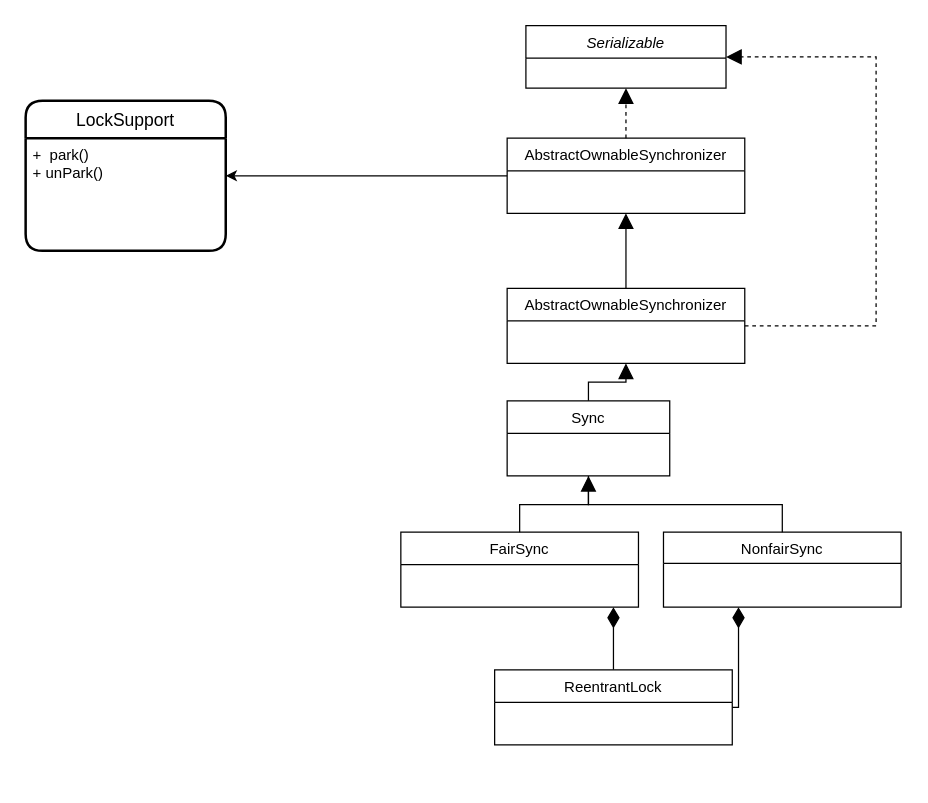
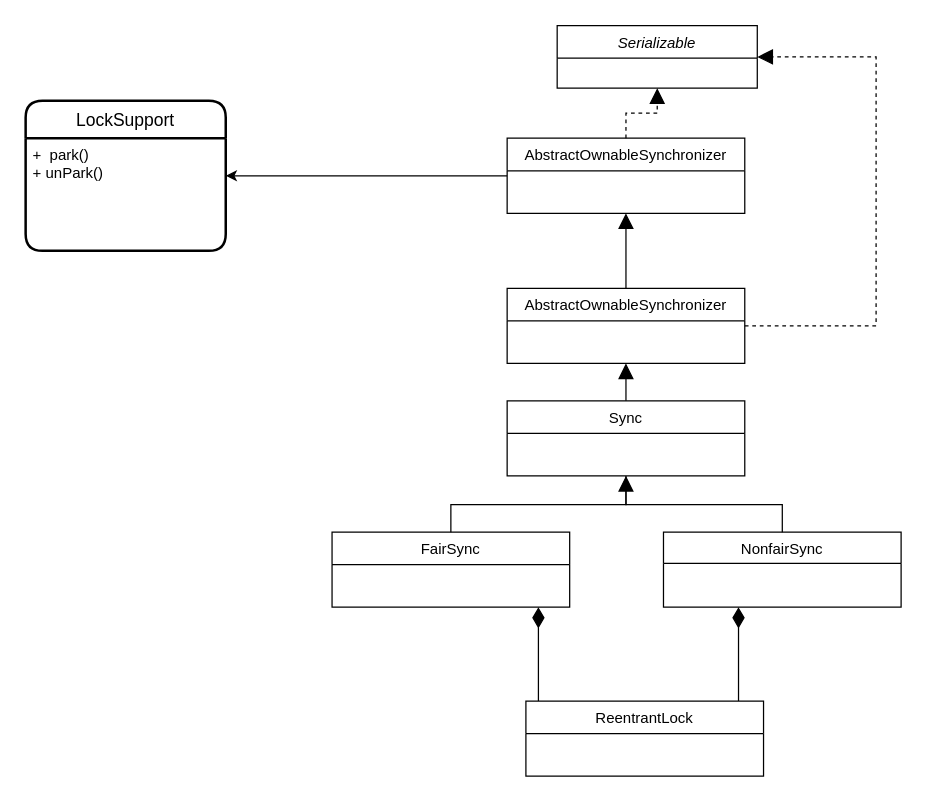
(626, 57) -> (657, 57)
(588, 438) -> (626, 438)
(519, 569) -> (451, 569)
(613, 707) -> (644, 738)
